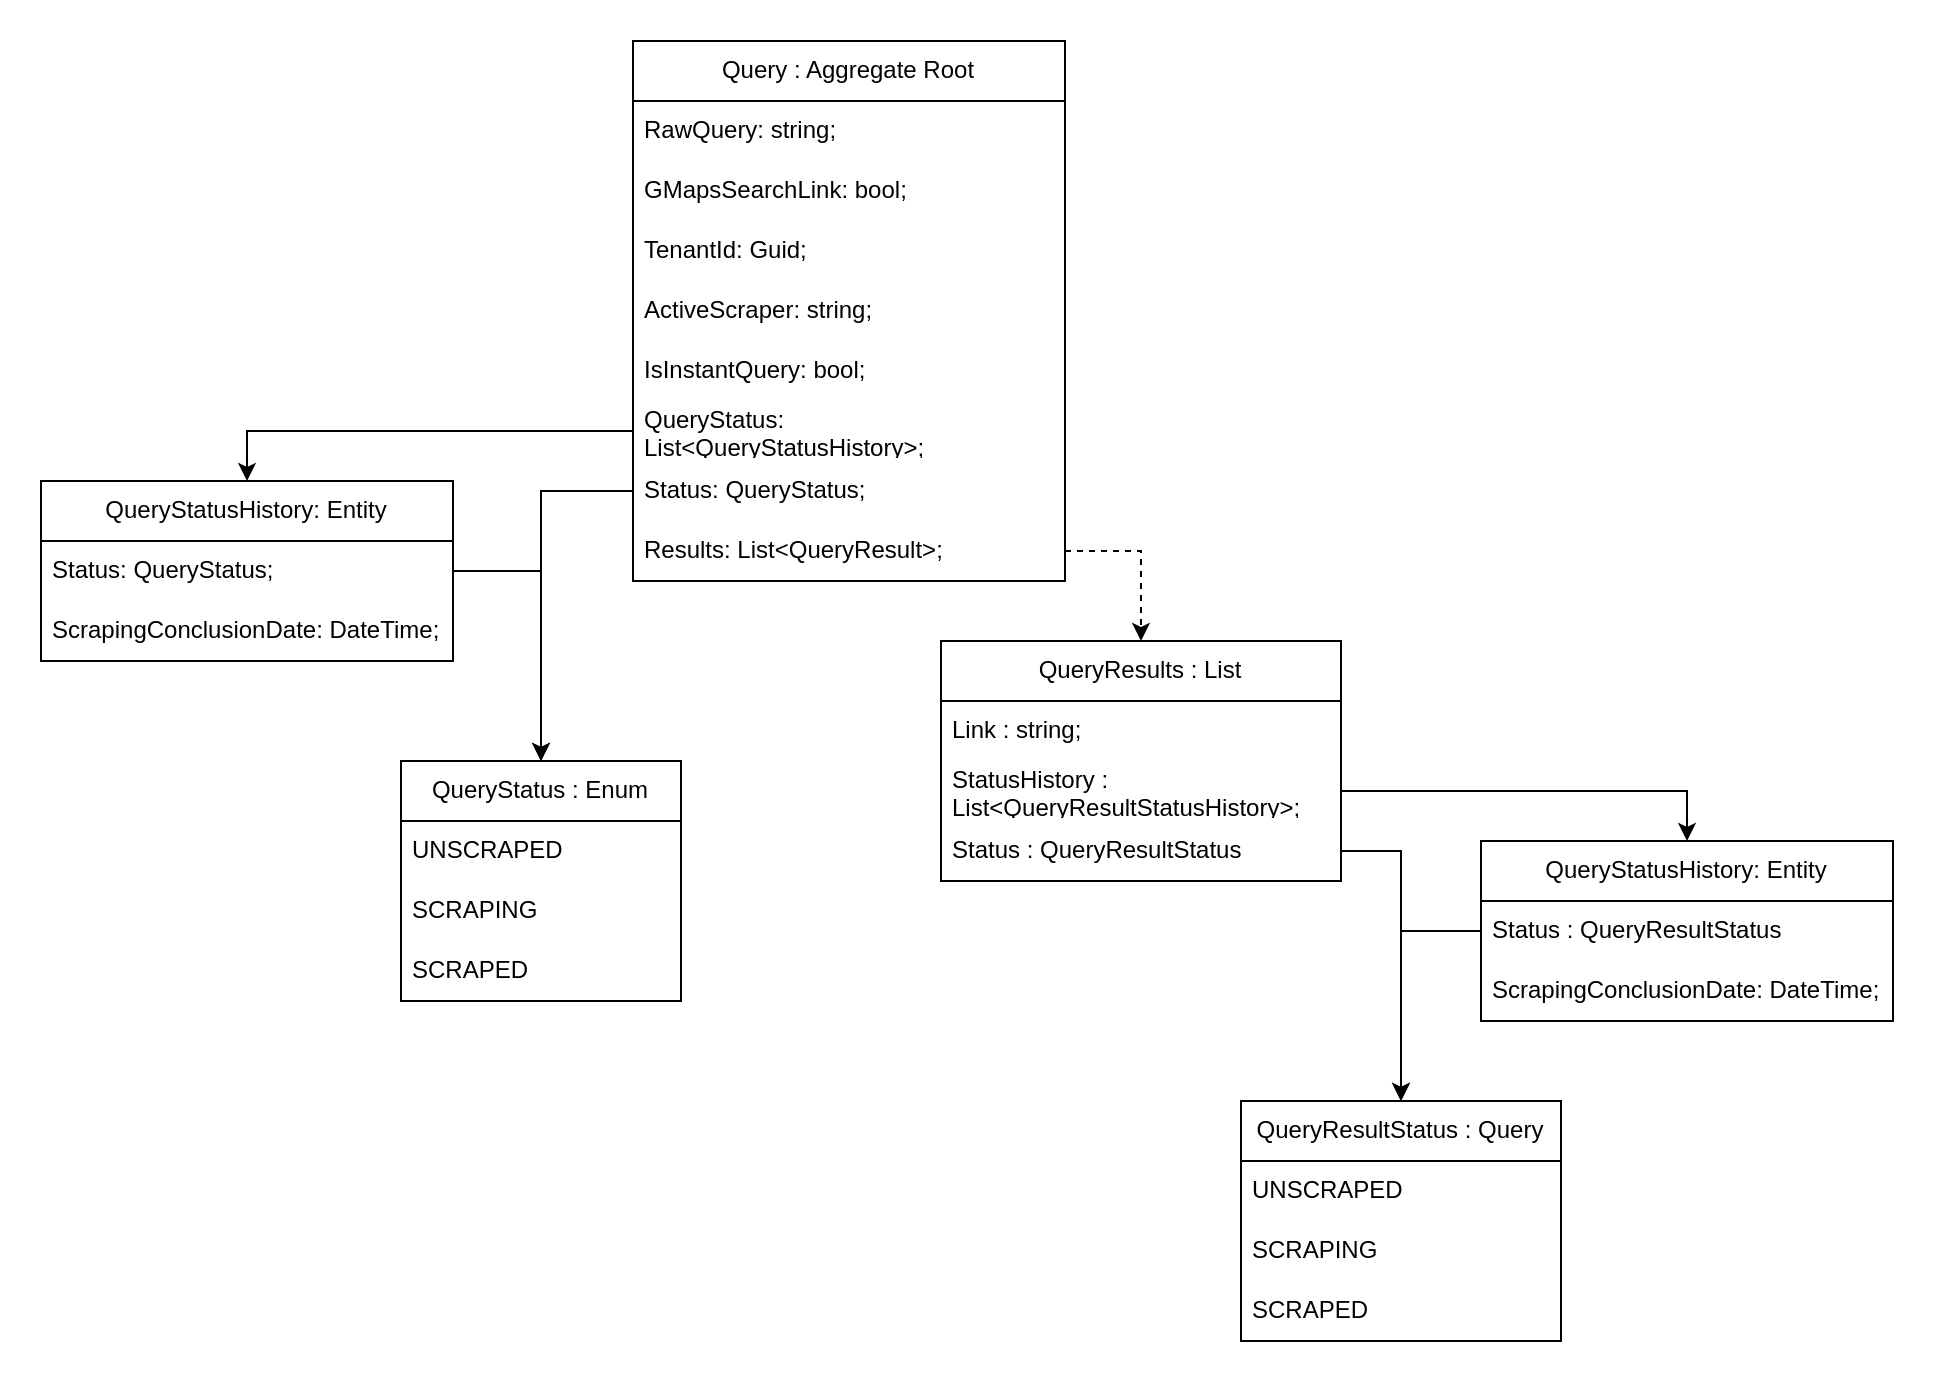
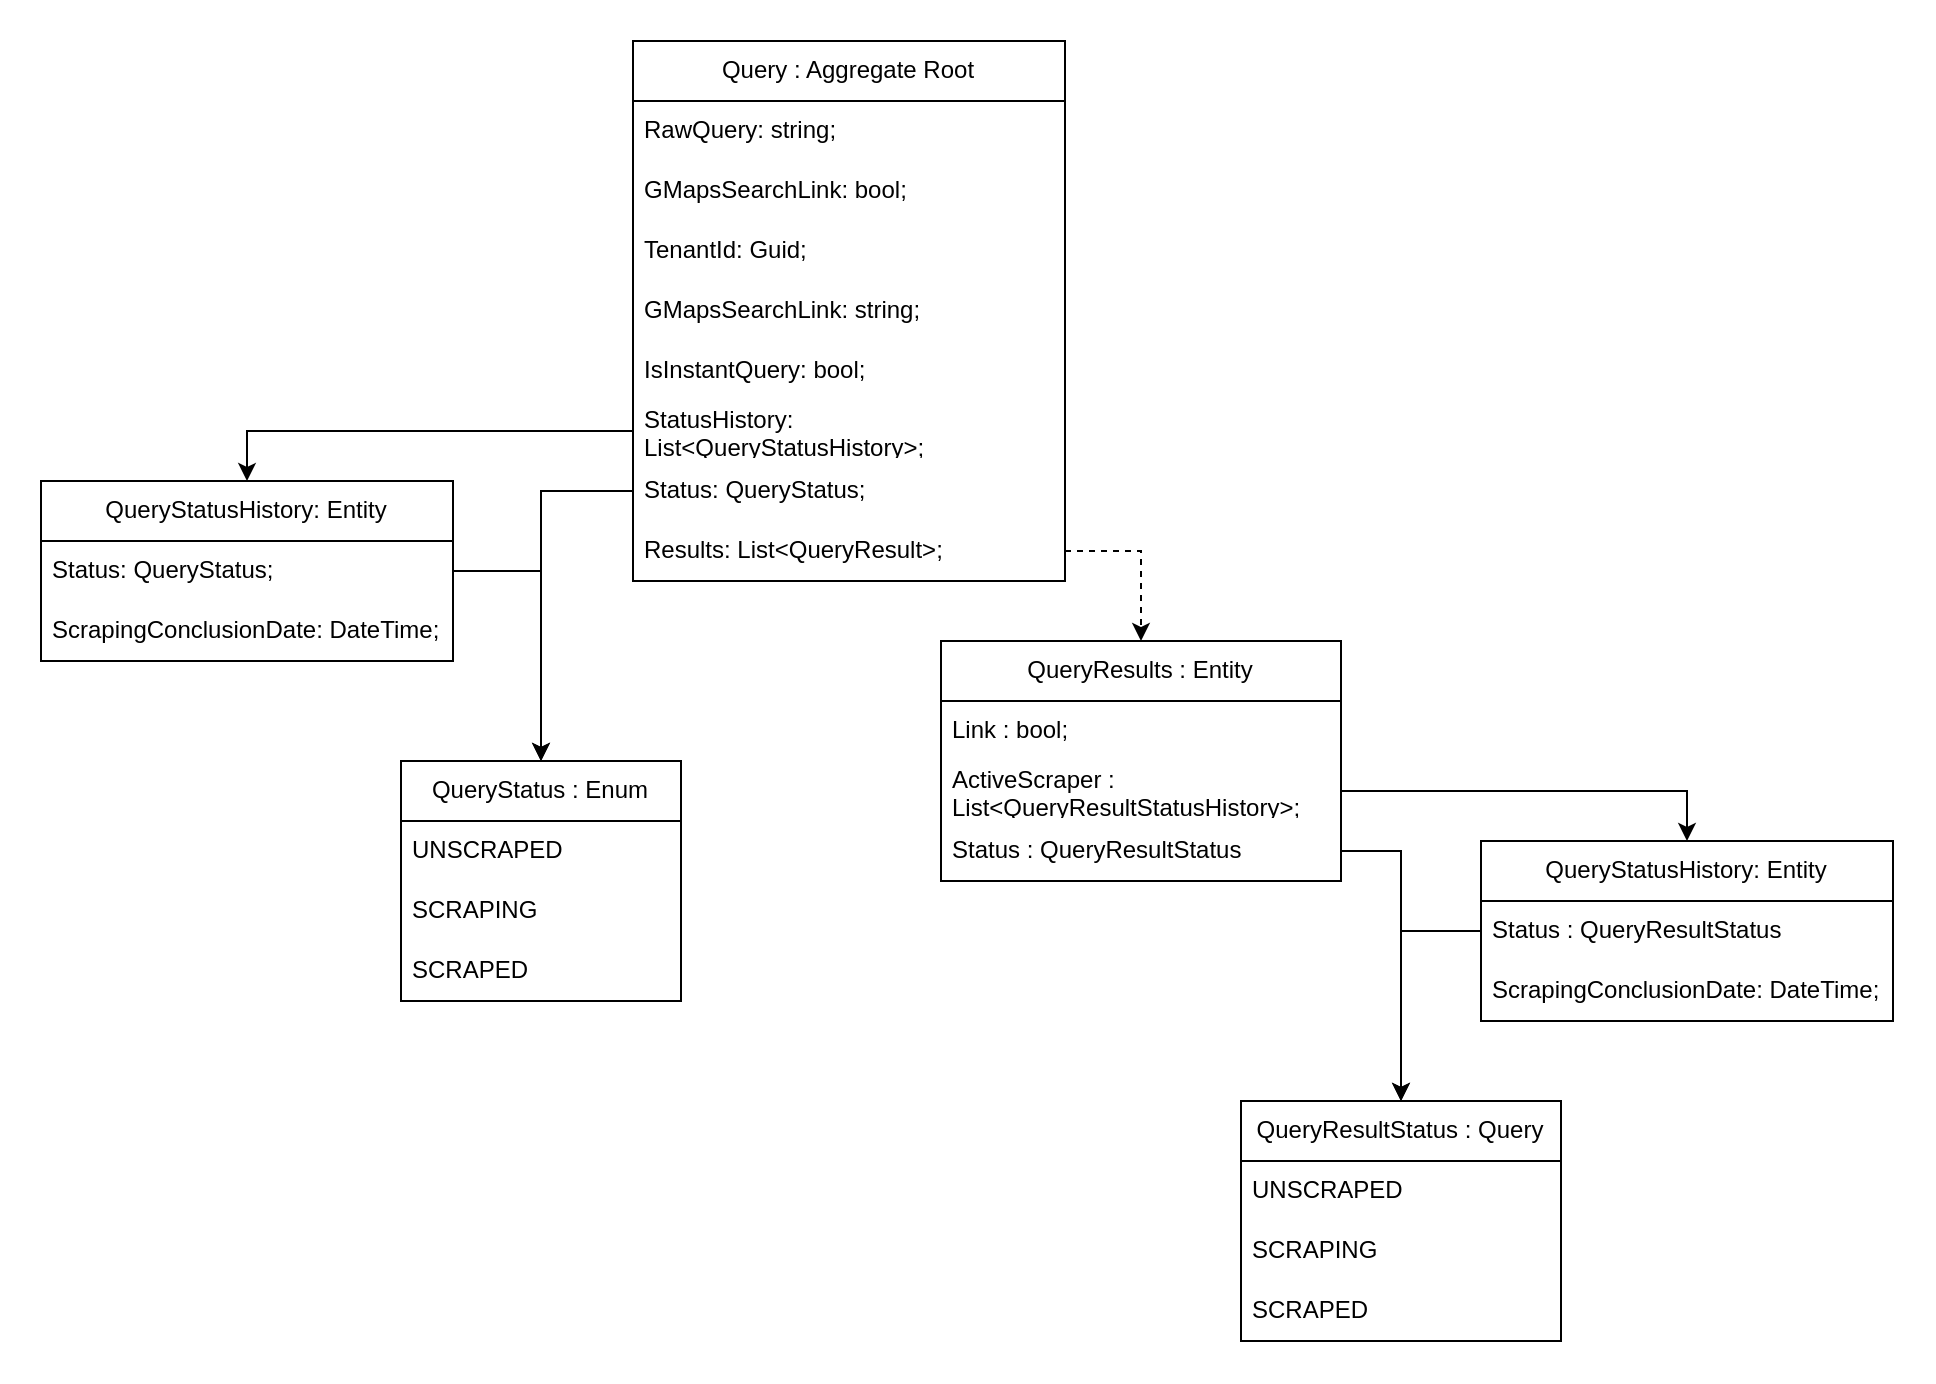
(777, 311) -> (791, 311)
(851, 431) -> (851, 431)
(1141, 671) -> (1141, 671)
(1028, 731) -> (1015, 731)
(1143, 791) -> (1143, 791)
